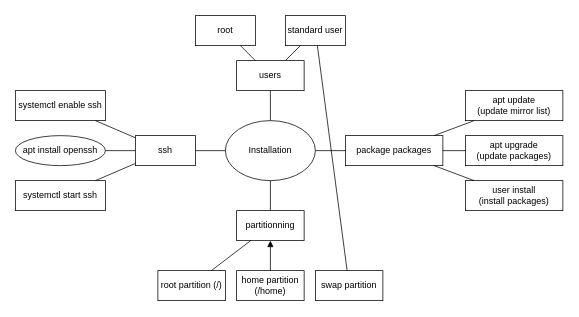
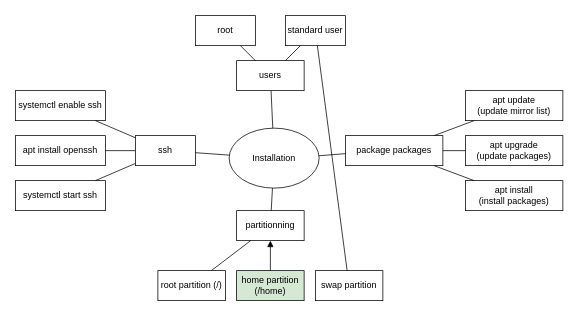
(60, 150) -> (60, 150)
(270, 150) -> (274, 158)
(514, 195) -> (514, 195)
(270, 285) -> (270, 285)
